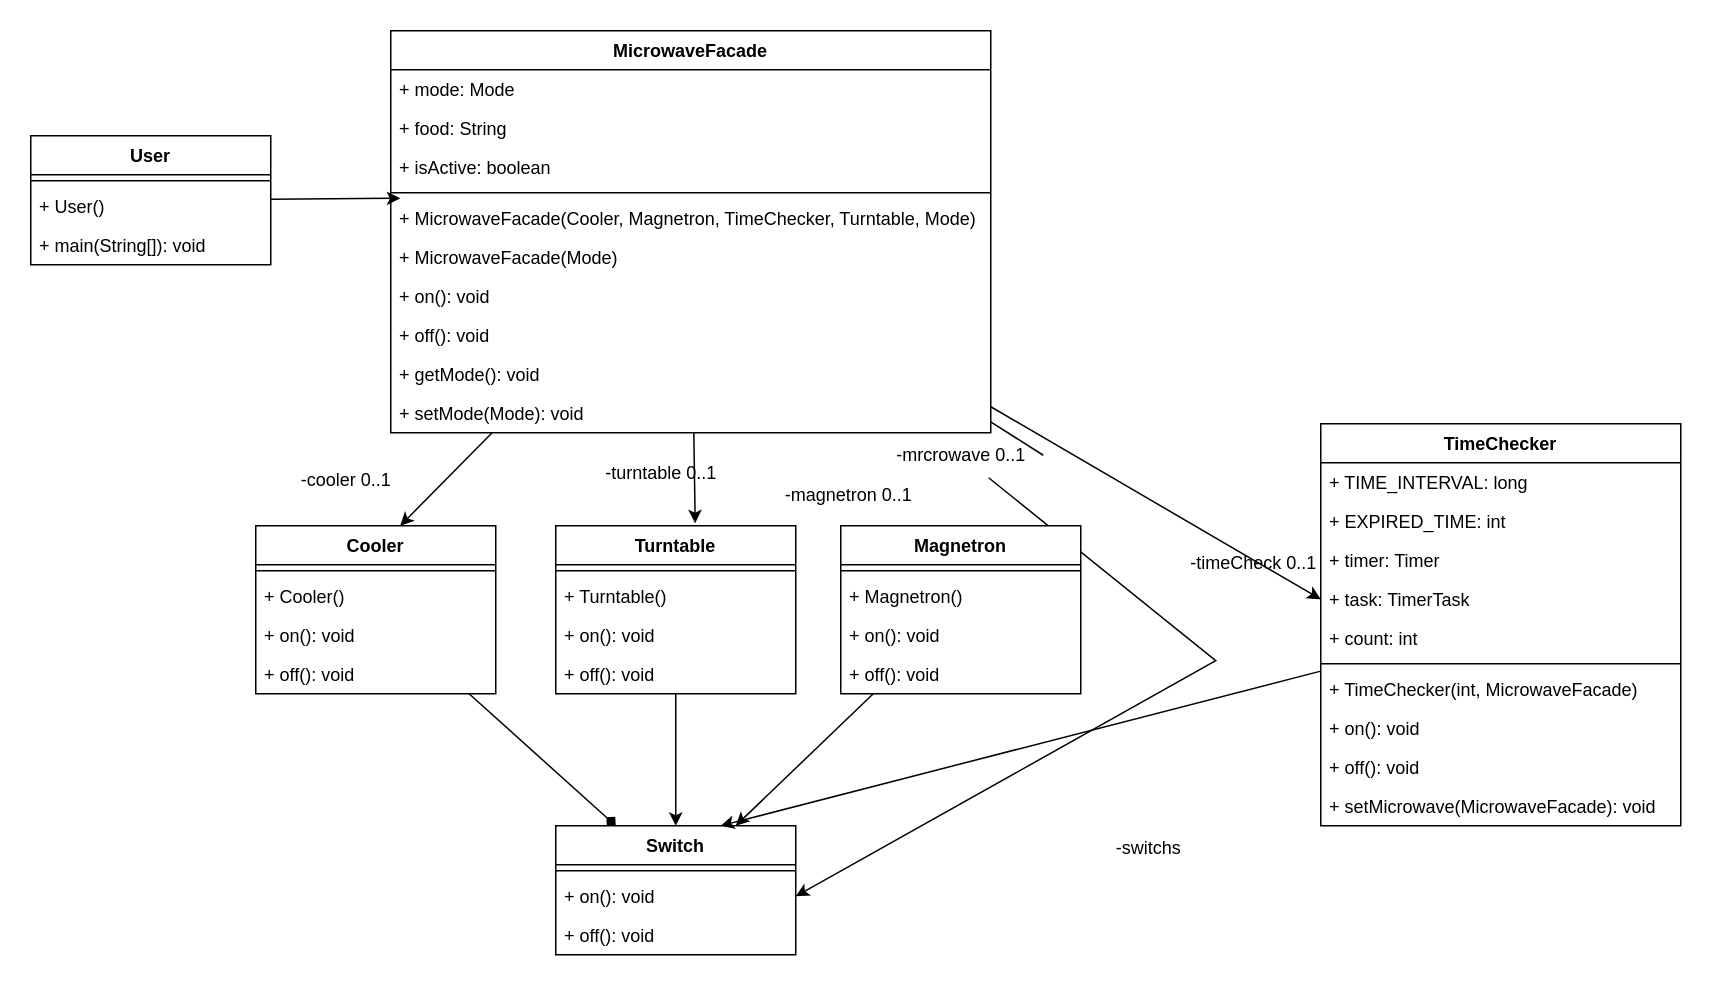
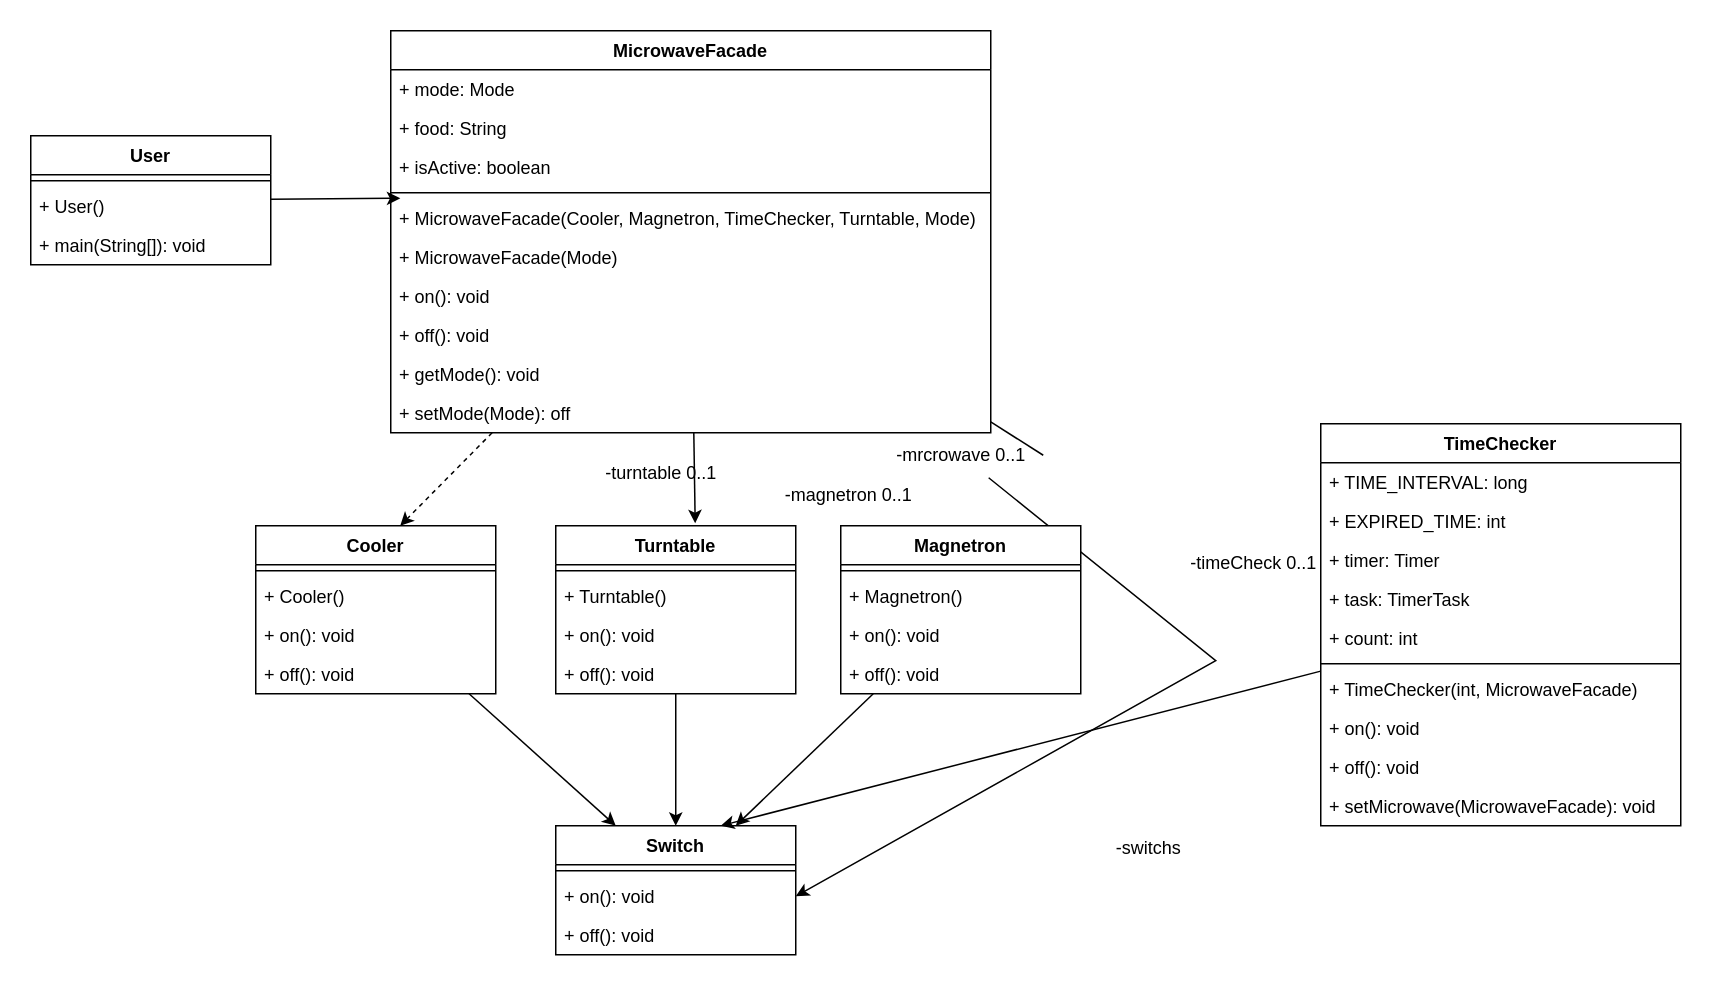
(495, 414) -> (493, 414)
(450, 475) -> (450, 475)
(346, 481) -> none
(1152, 501) -> none
(607, 818) -> (607, 818)
